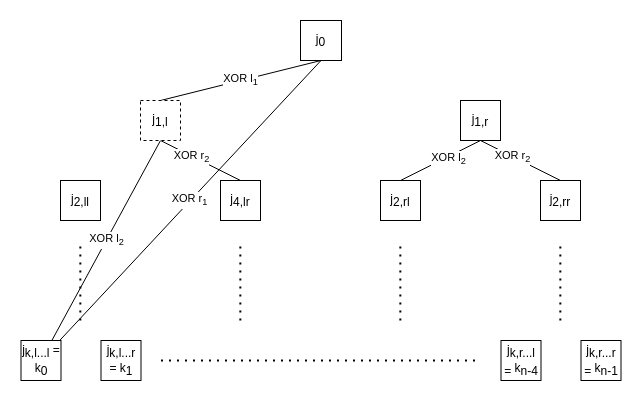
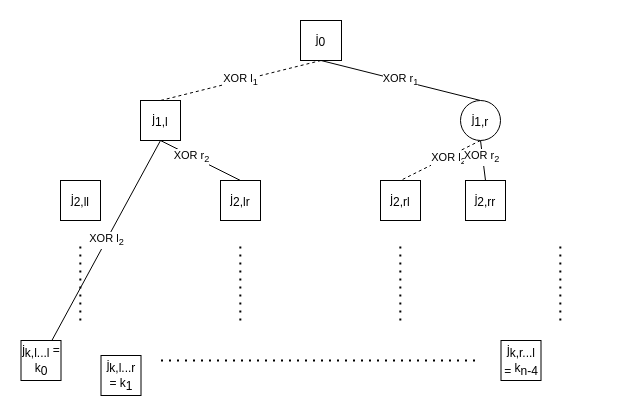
(193, 93) -> (193, 93)
(161, 121) -> (161, 121)
(481, 121) -> (481, 121)
(416, 173) -> (416, 173)
(190, 201) -> (401, 81)
(241, 201) -> (241, 201)
(561, 201) -> (486, 201)
(121, 361) -> (121, 376)
(601, 361) -> none
